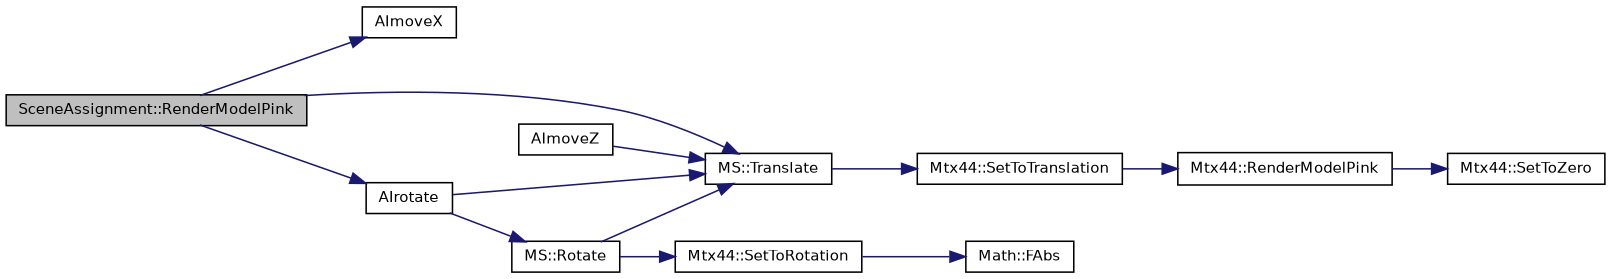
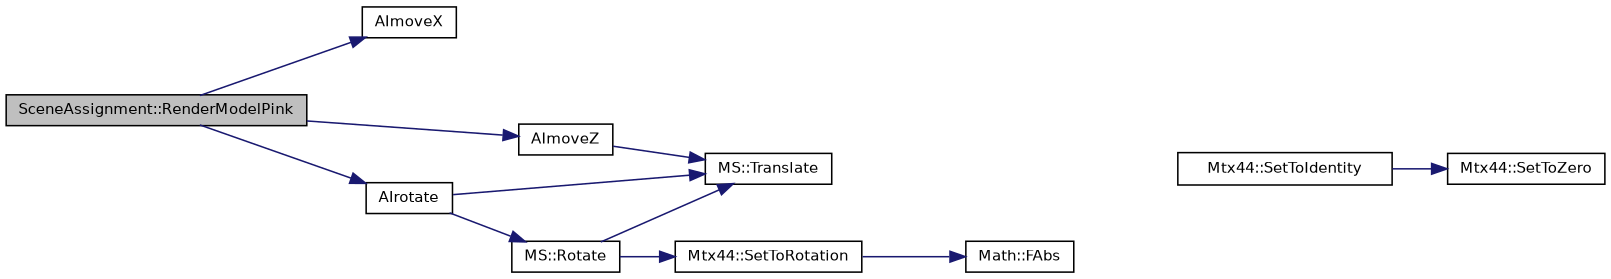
(518, 97) -> (405, 128)
(1020, 169) -> none
(1285, 169) -> (1285, 169)
